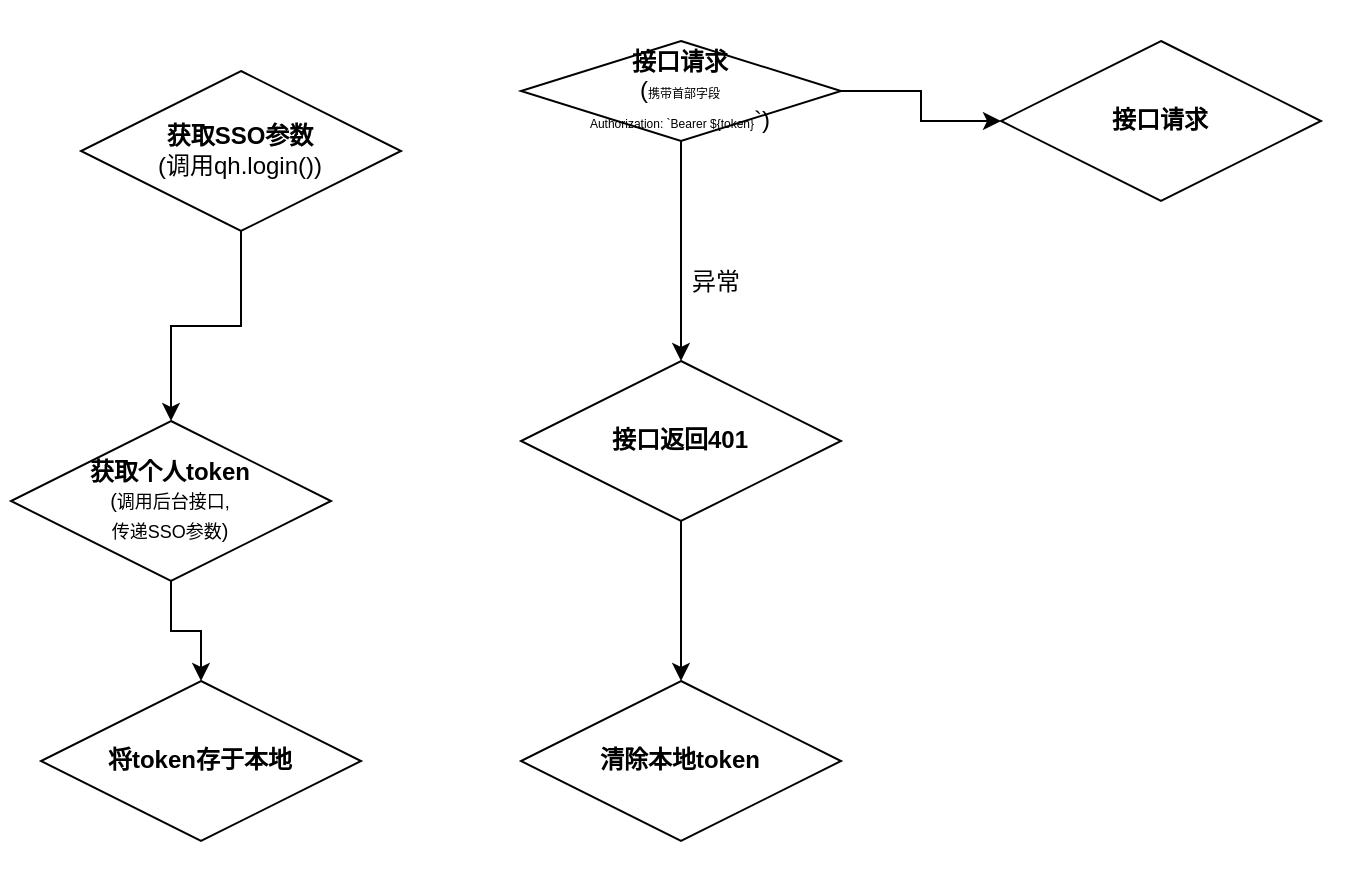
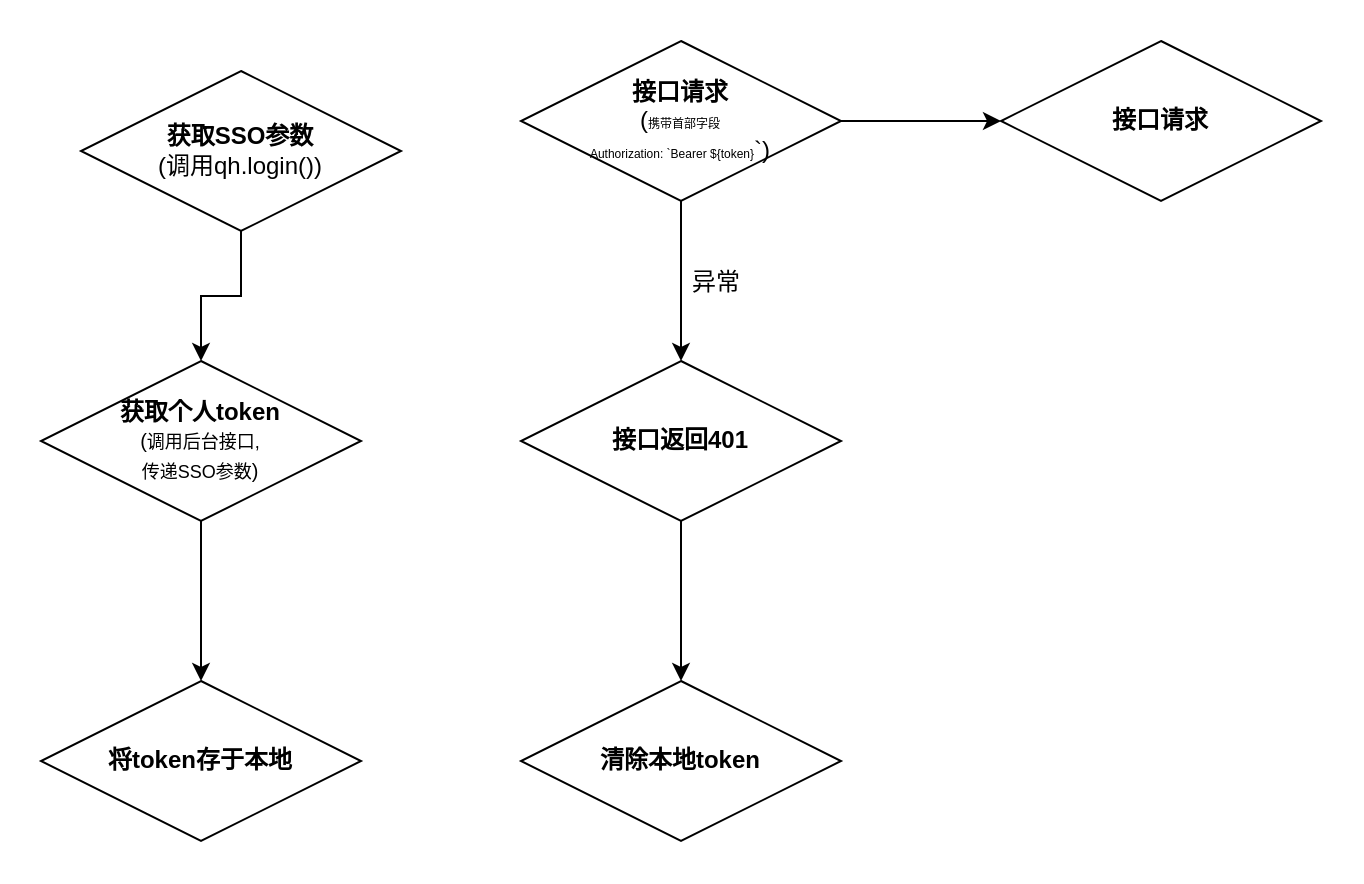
(681, 91) -> (681, 121)
(171, 501) -> (201, 441)
